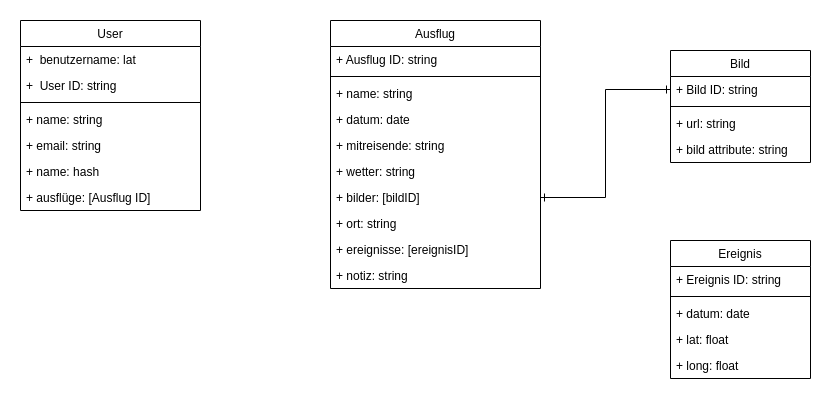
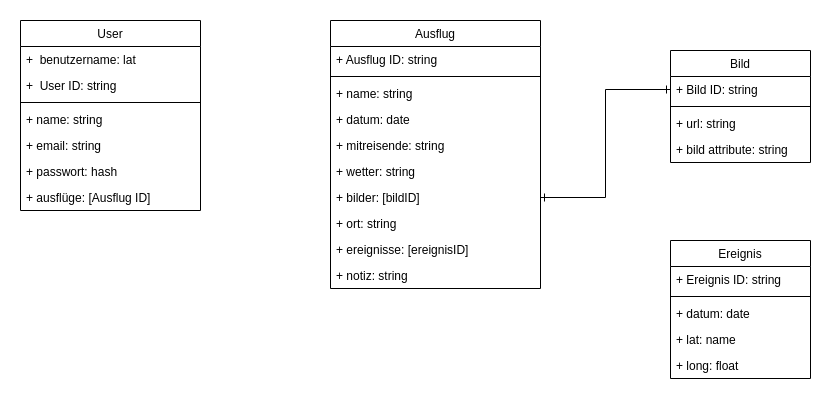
(62, 172) -> (75, 172)
(709, 340) -> (707, 340)
